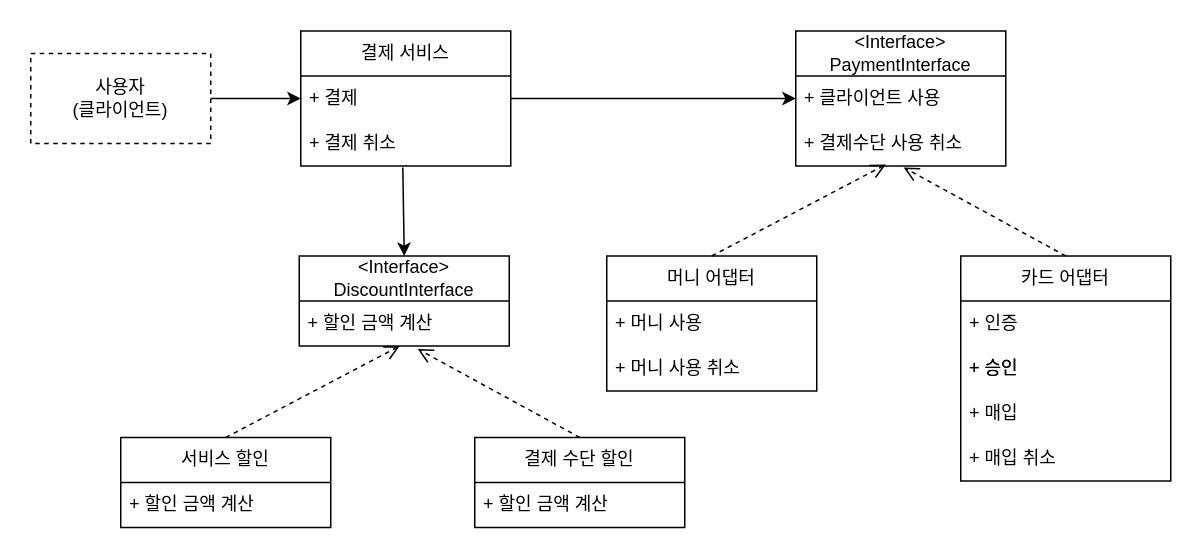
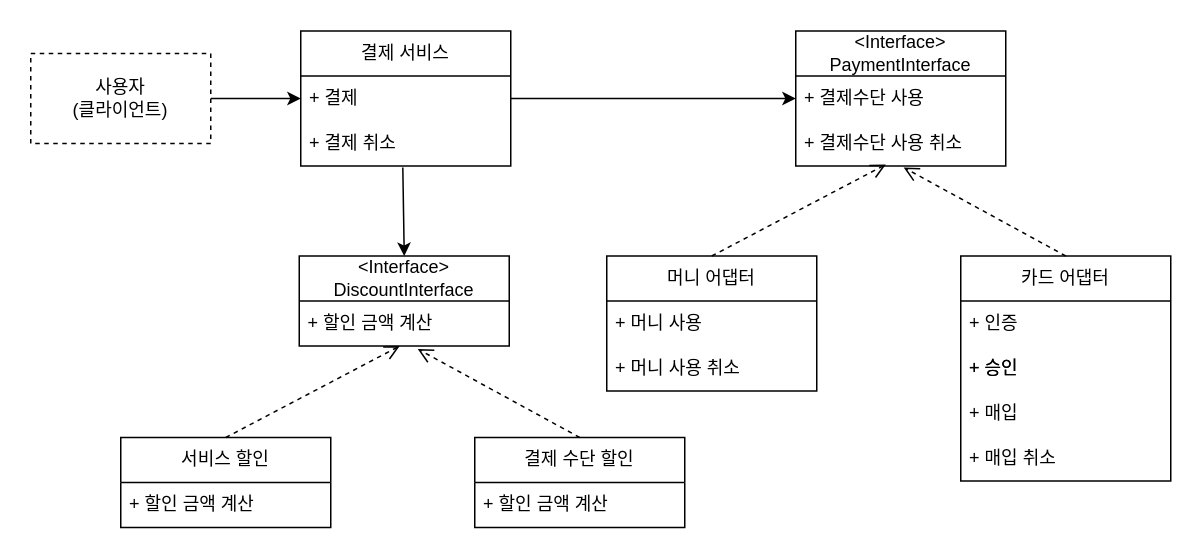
(878, 98) -> (869, 98)
